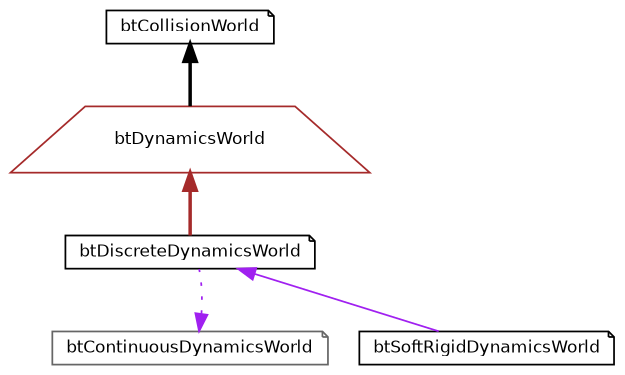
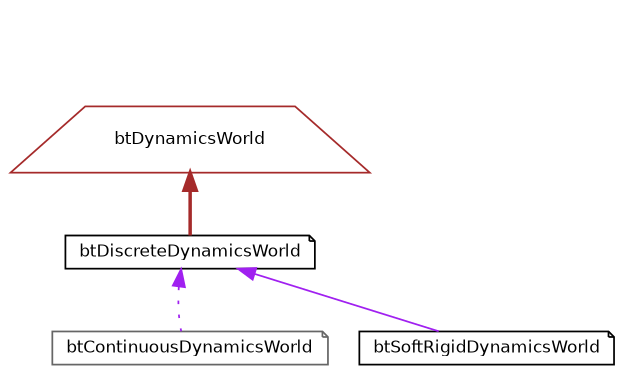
(190, 27) -> none
(202, 291) -> (179, 309)
